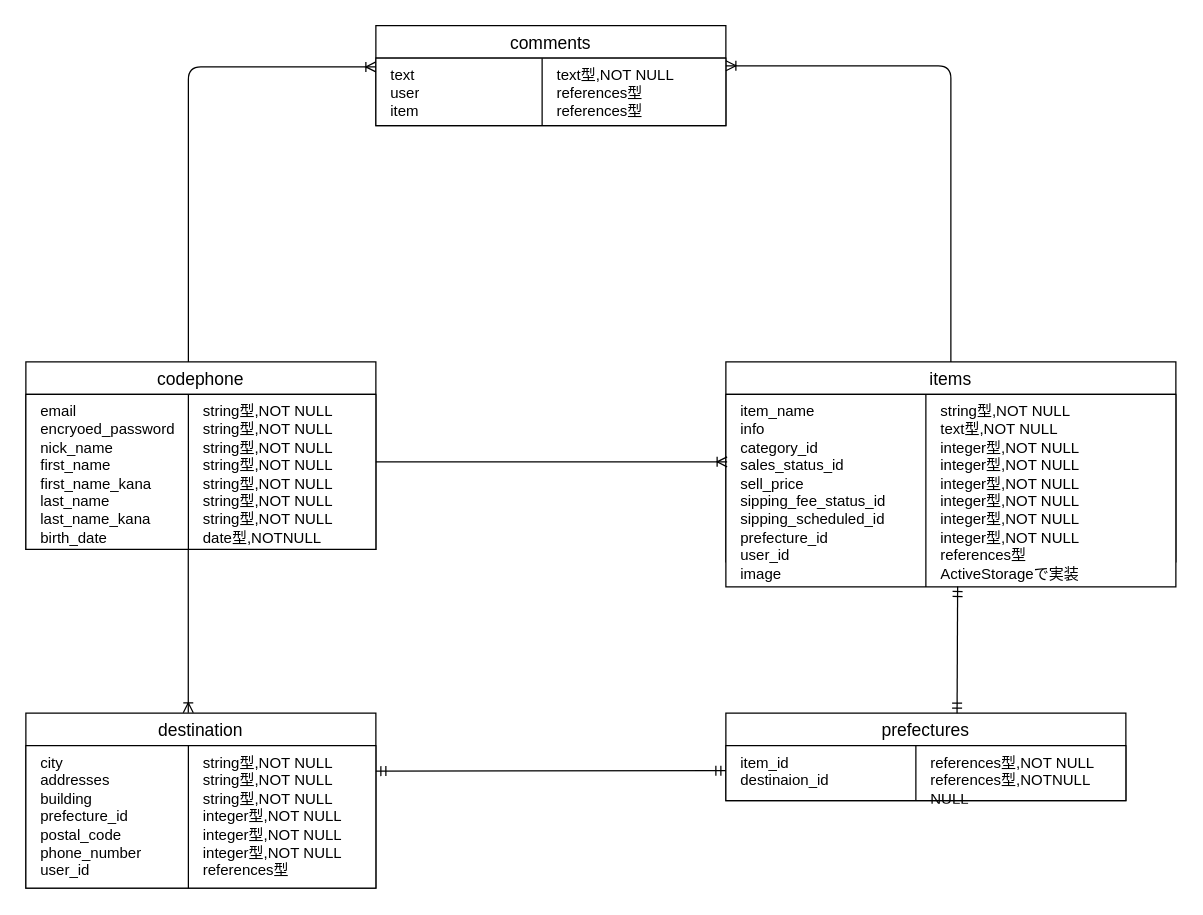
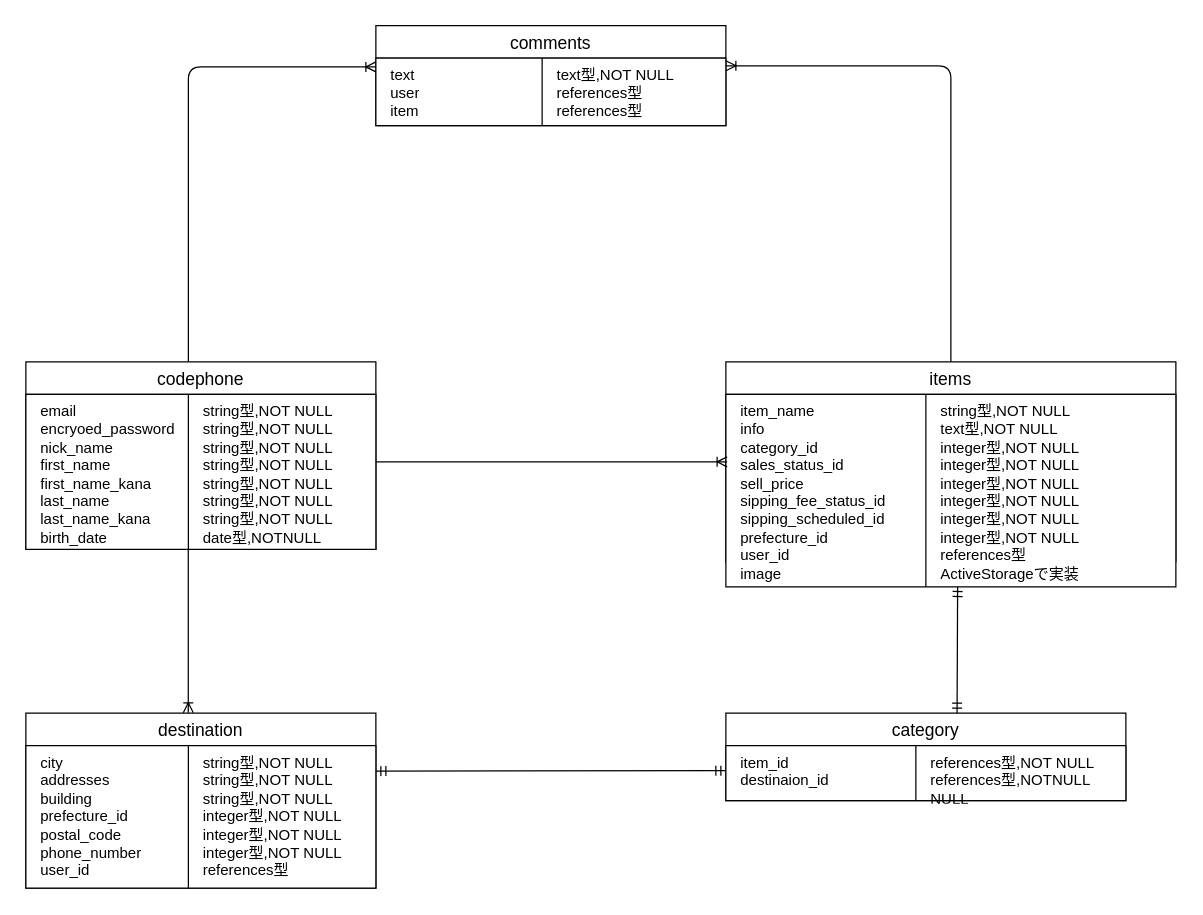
(925, 730) -> (925, 730)
